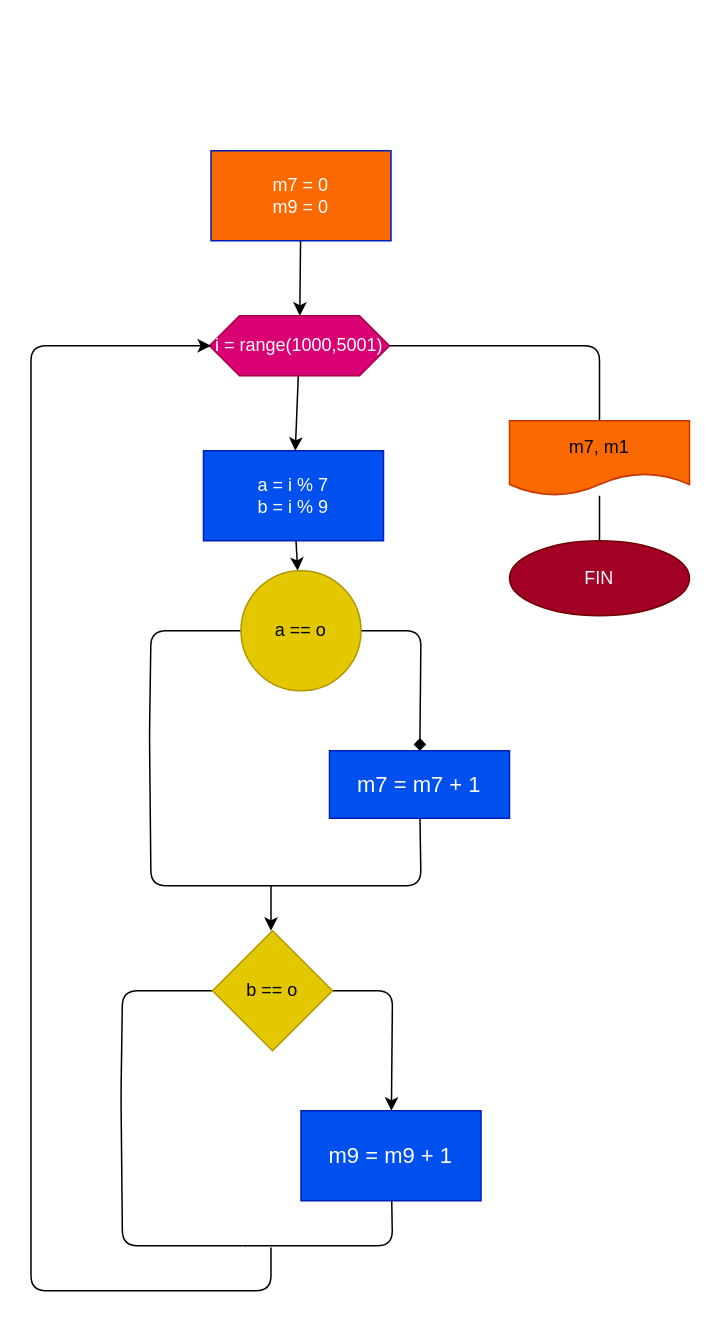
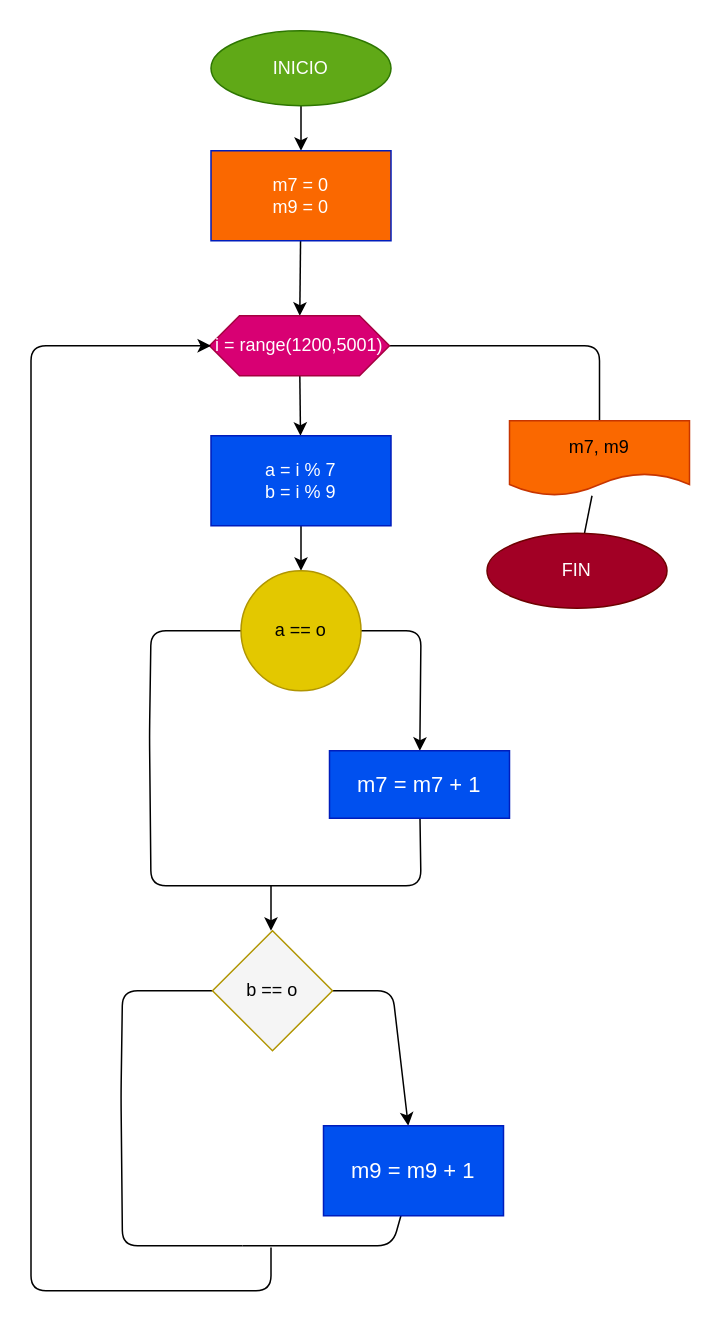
none -> (301, 68)
none -> (301, 123)
(299, 346) -> (299, 346)
(599, 448) -> (599, 448)
(293, 496) -> (301, 481)
(599, 578) -> (577, 571)
(420, 738) -> (420, 739)
(272, 991) -> (272, 991)
(391, 1156) -> (413, 1171)
